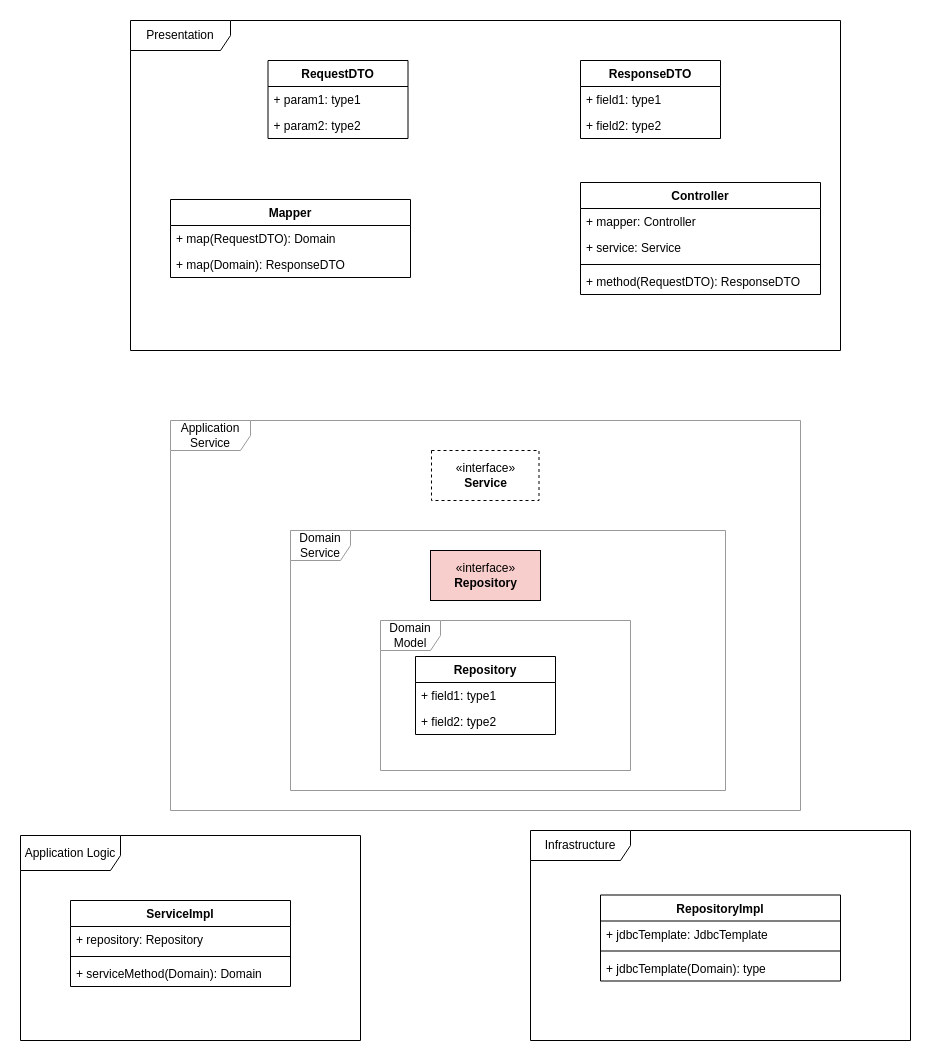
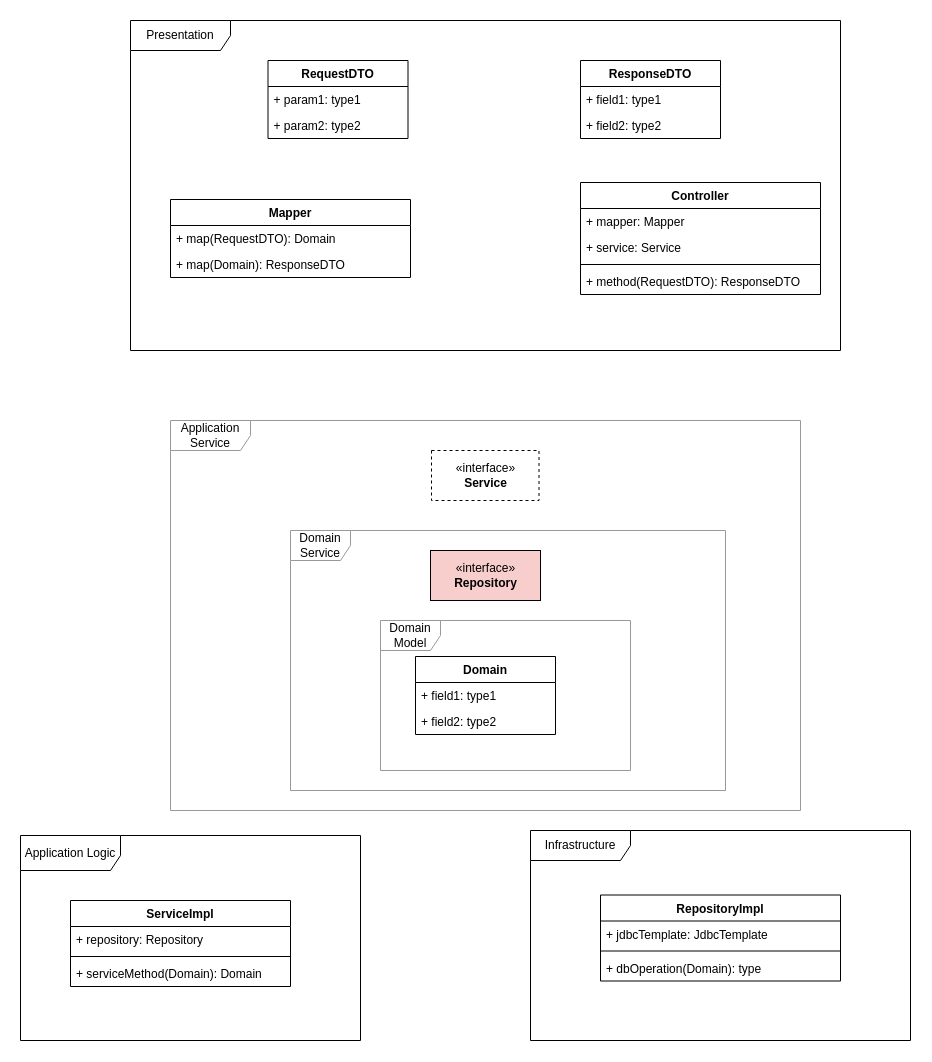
(645, 222) -> (635, 222)
(485, 670) -> (485, 670)
(692, 969) -> (689, 969)
